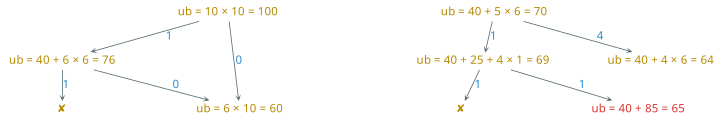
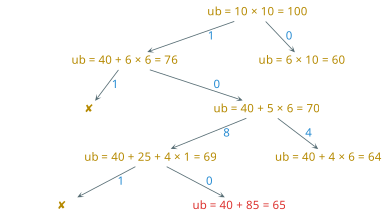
(494, 37) -> (227, 133)
(149, 84) -> (194, 84)
(582, 85) -> (210, 182)
